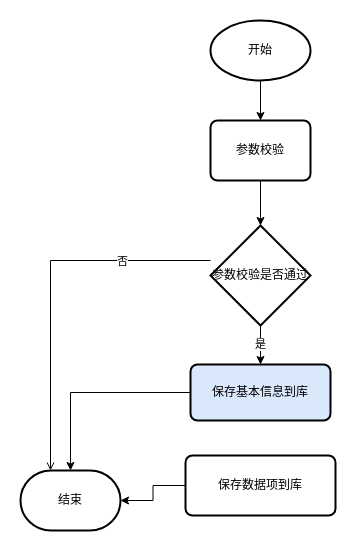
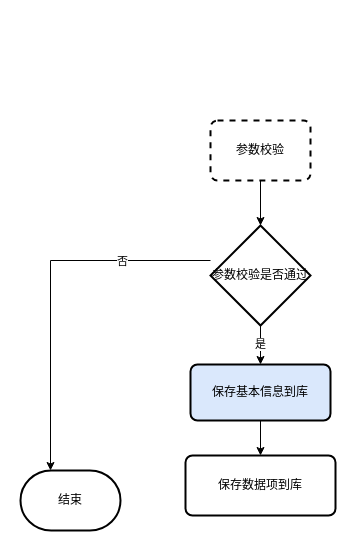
(261, 51) -> none
(261, 97) -> none
(261, 151) -> (261, 151)
(96, 393) -> (261, 440)
(51, 464) -> (51, 462)
(153, 491) -> none
